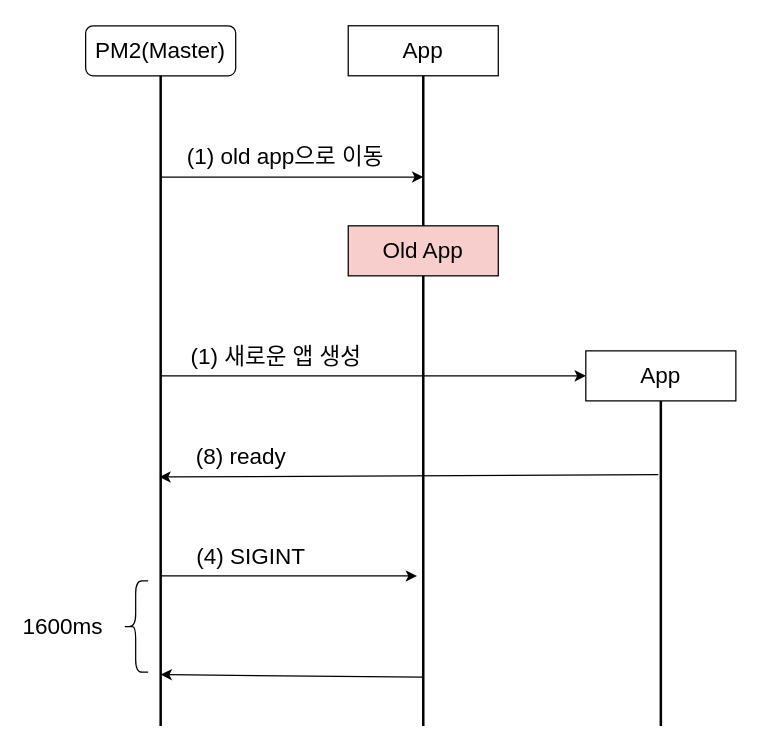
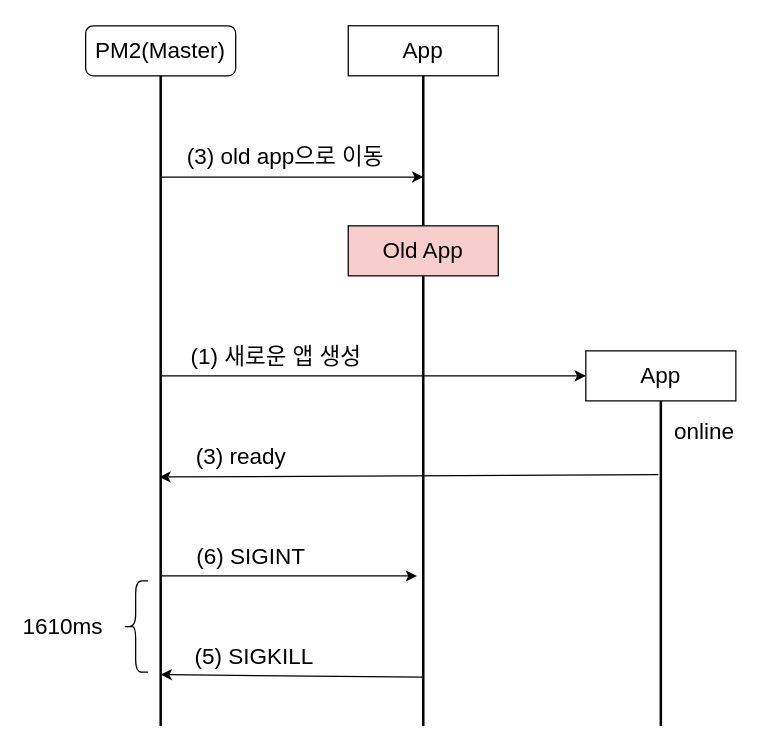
(286, 157) -> (286, 157)
none -> (704, 432)
(241, 457) -> (241, 457)
(251, 557) -> (251, 557)
(63, 627) -> (63, 627)
none -> (254, 656)
